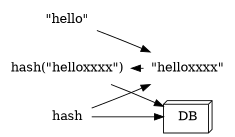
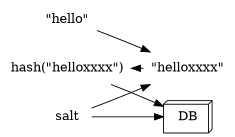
(67, 117) -> (67, 117)
